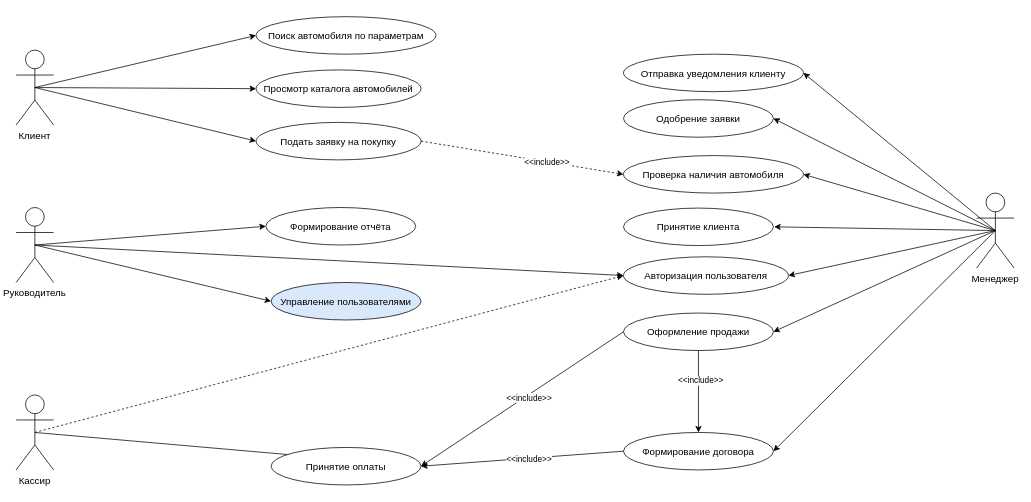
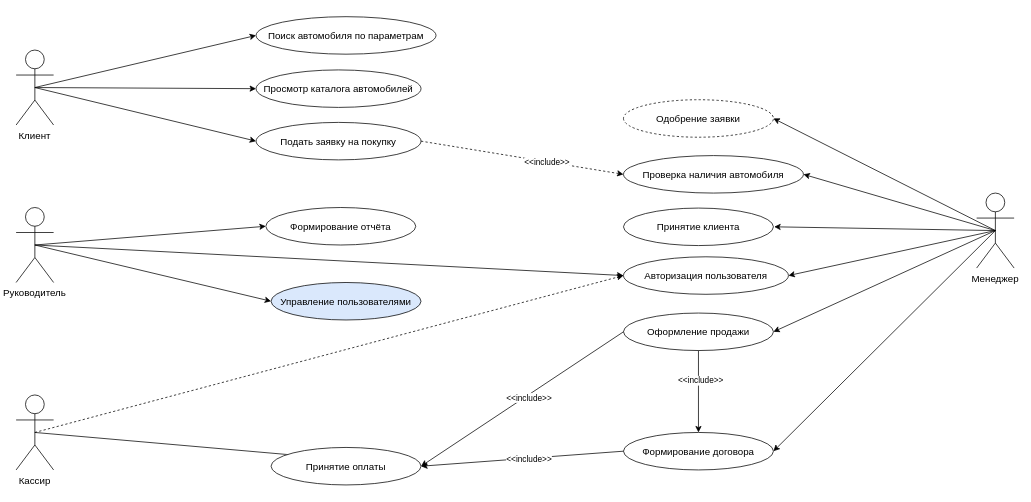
(714, 73) -> none
(699, 118) -> (699, 118)
(900, 152) -> none
